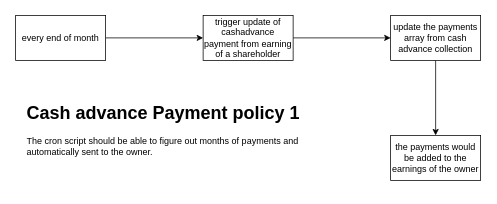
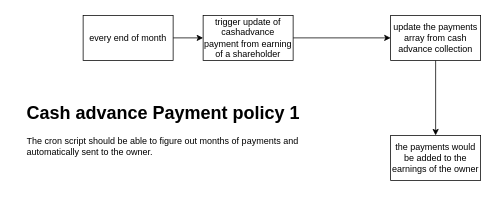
(60, 38) -> (128, 38)
